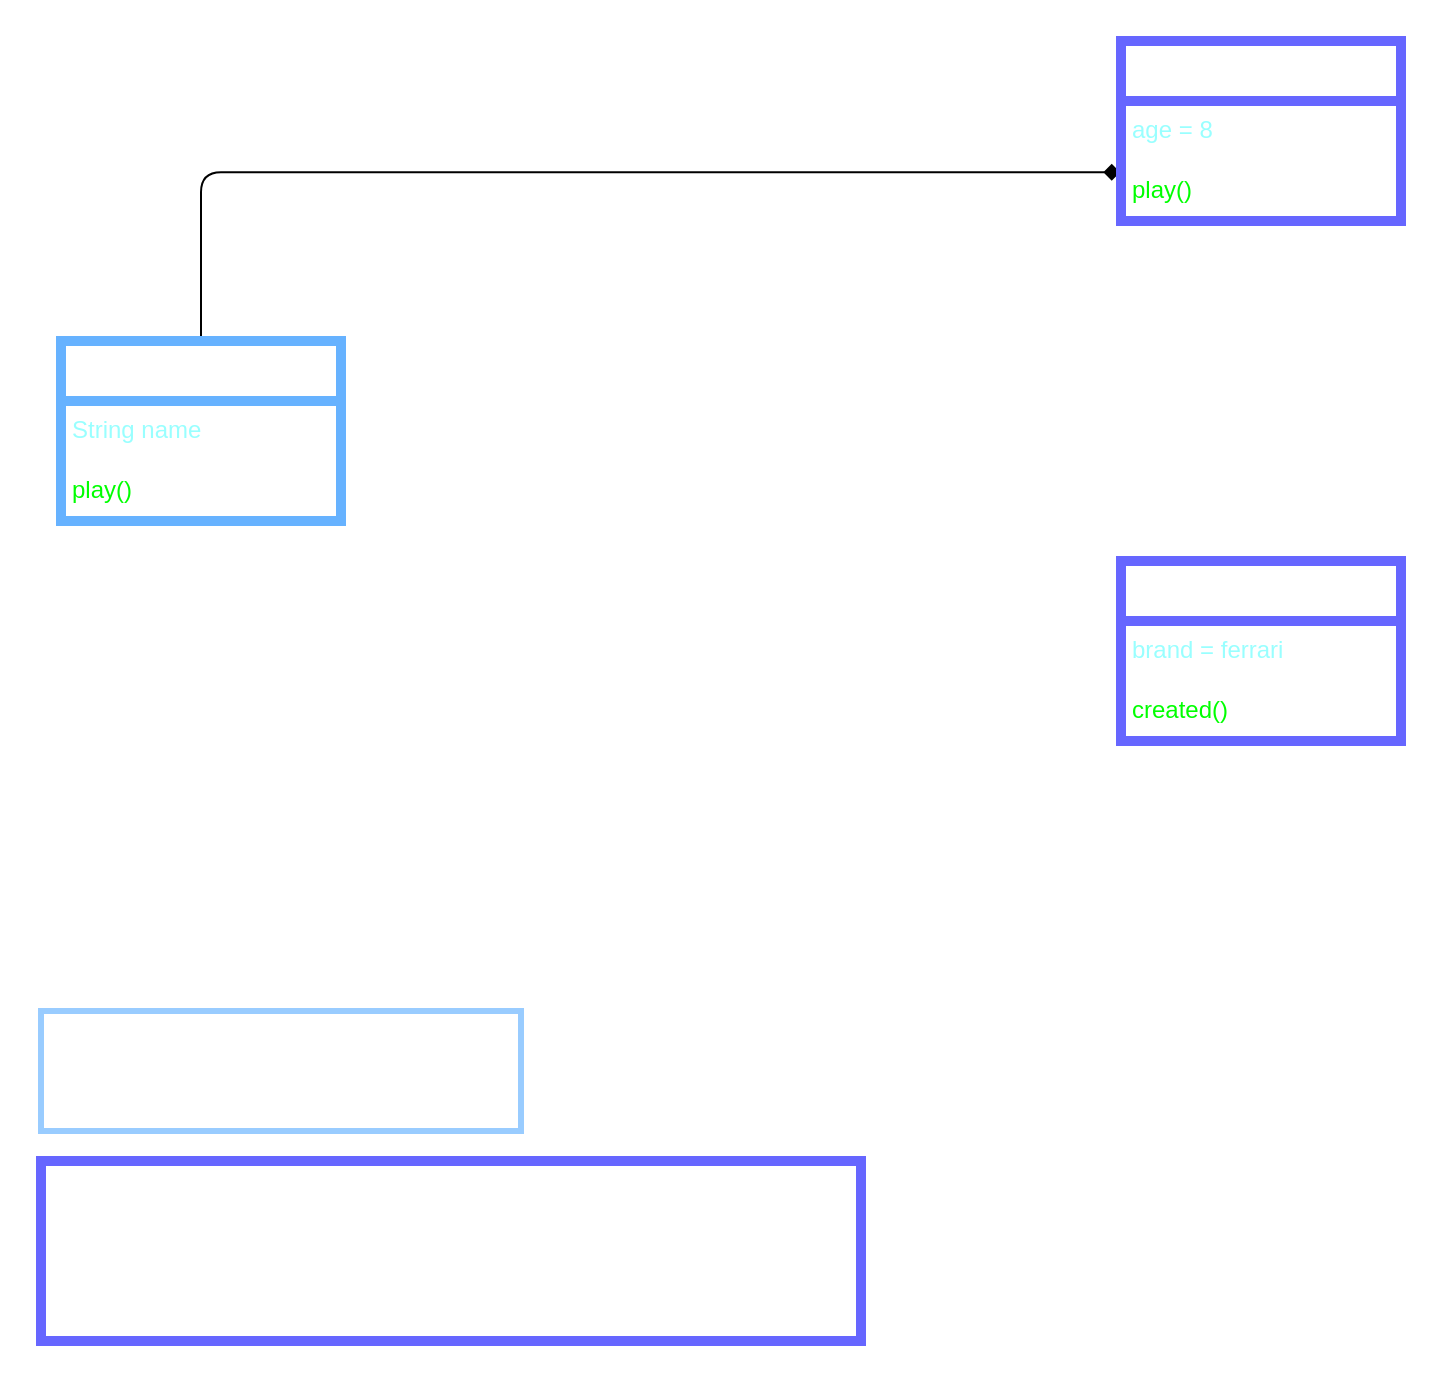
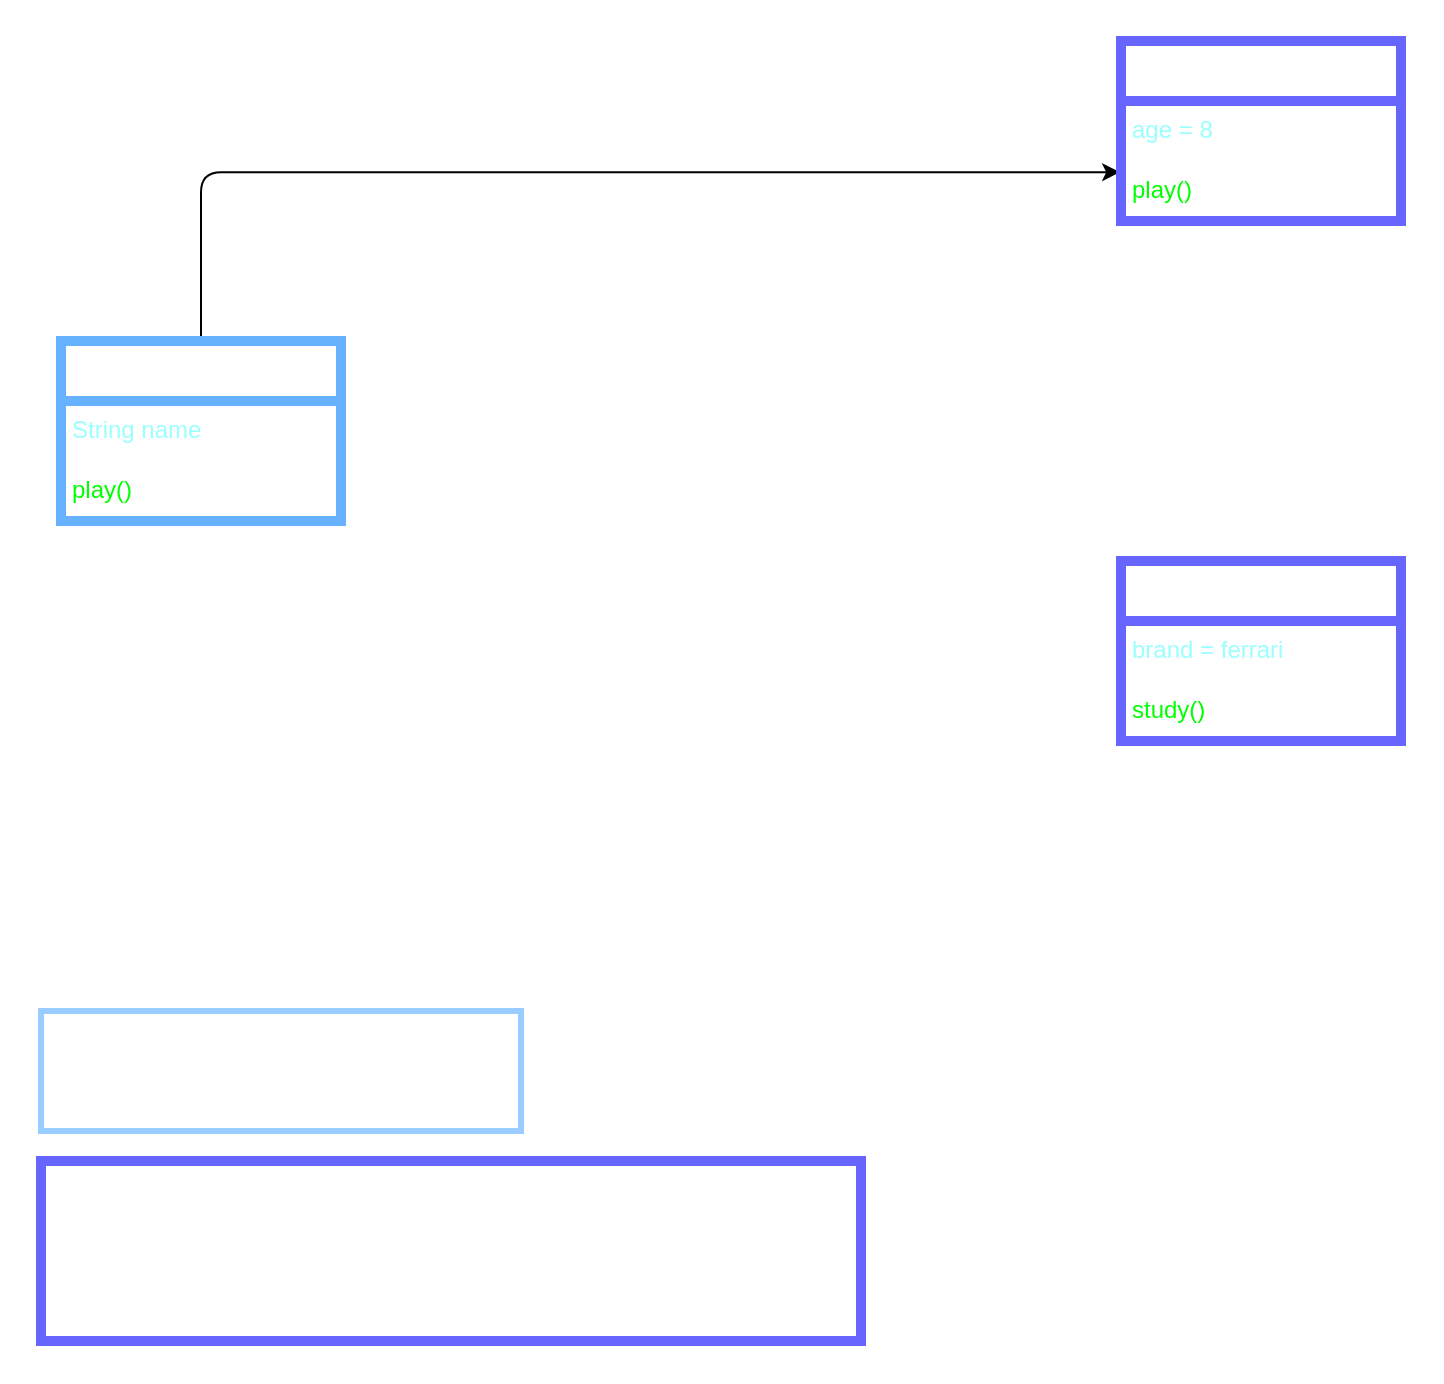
(1261, 71) -> (1261, 71)
(1103, 172) -> (1104, 172)
(1261, 591) -> (1261, 591)
(1193, 711) -> (1180, 711)
